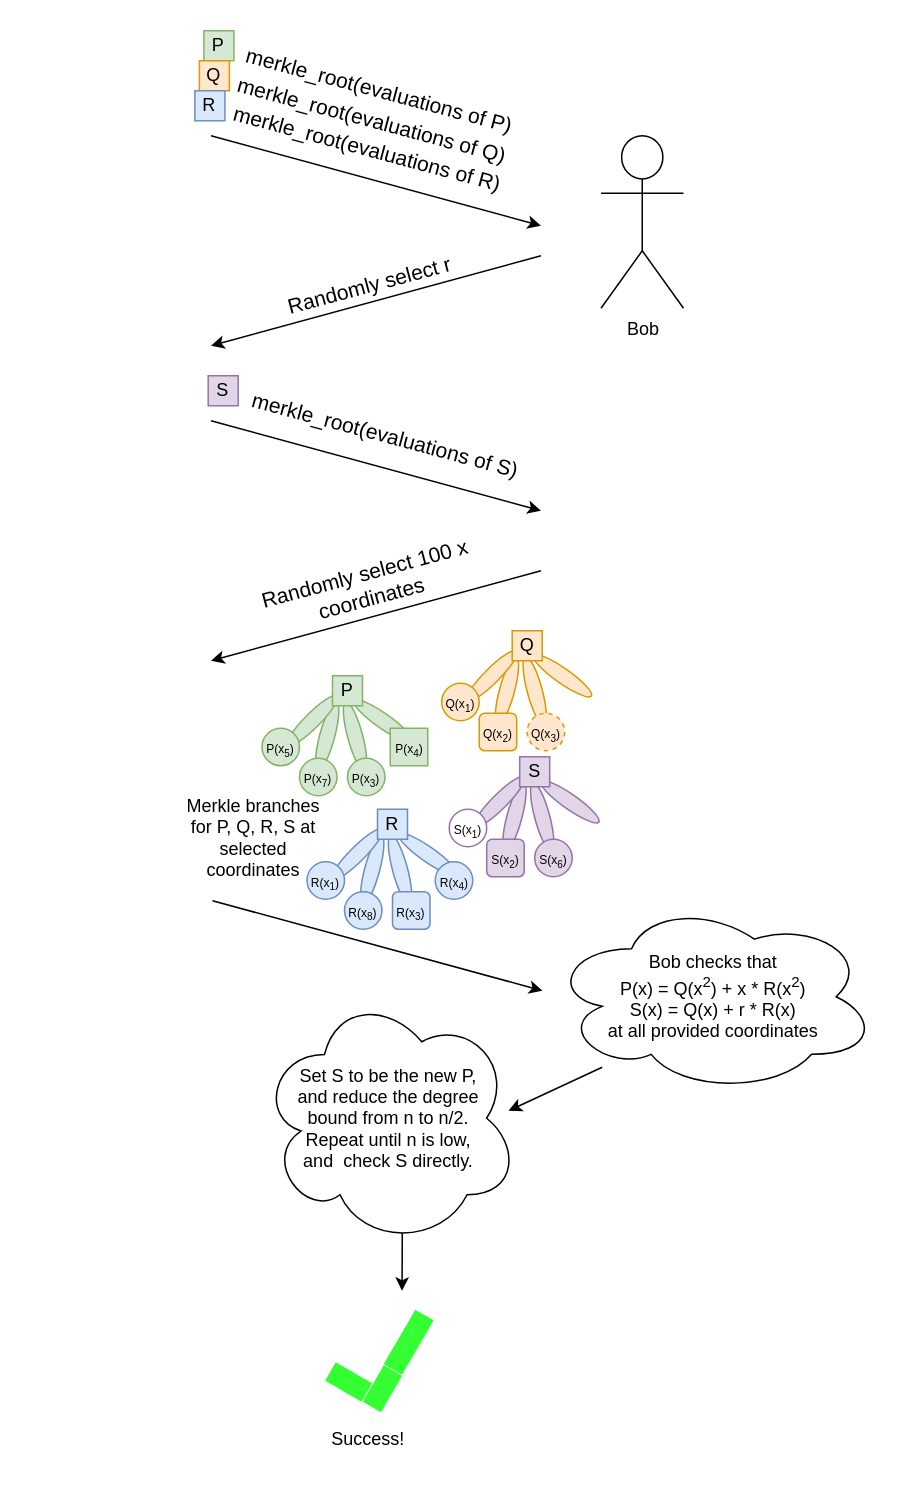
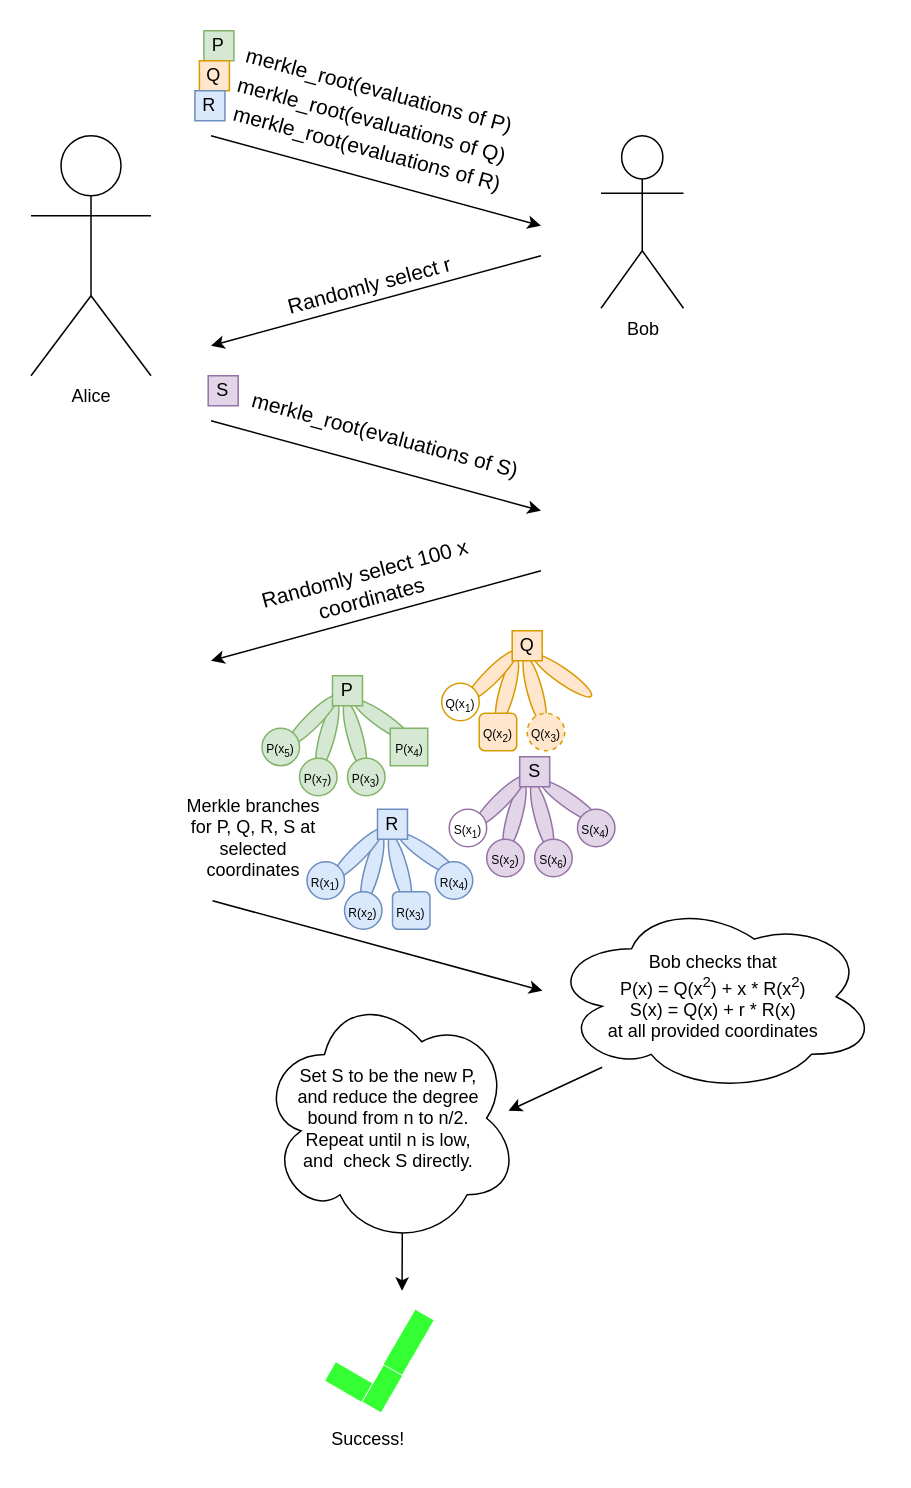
none -> (91, 256)
(460, 702) -> (460, 702)
none -> (596, 828)
(505, 858) -> (505, 858)
(363, 911) -> (363, 911)
